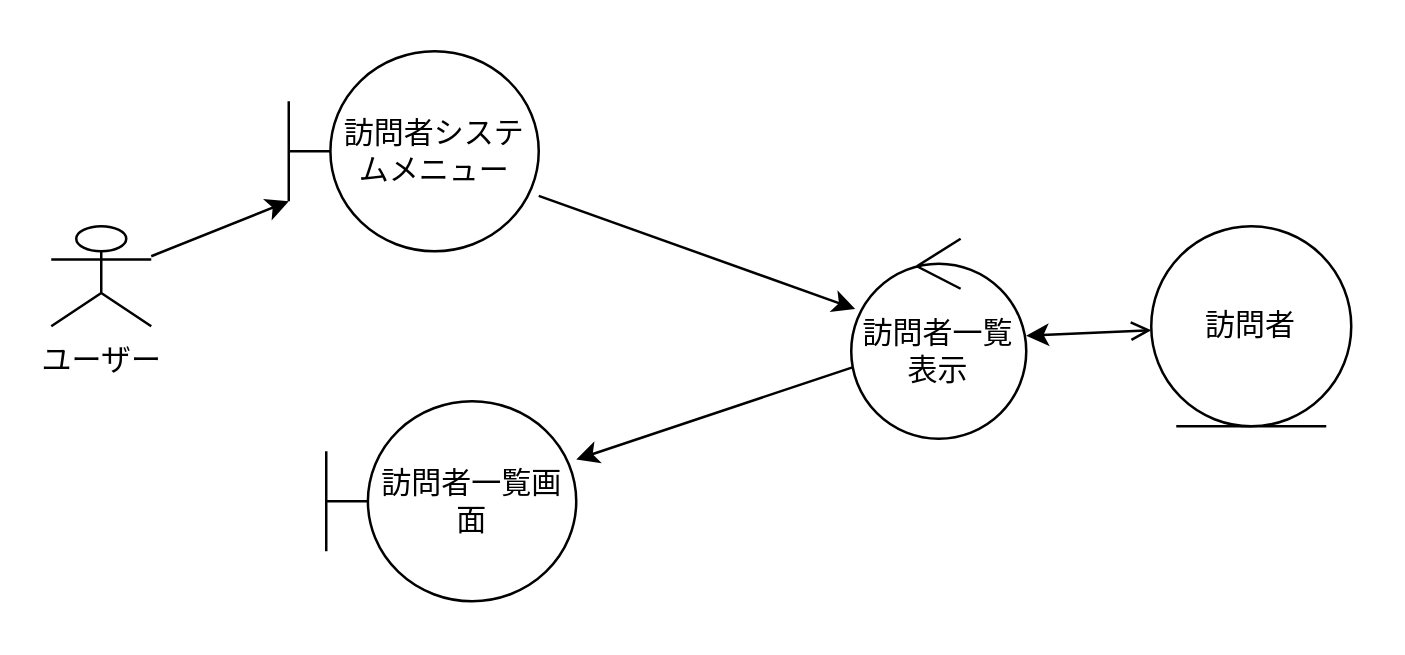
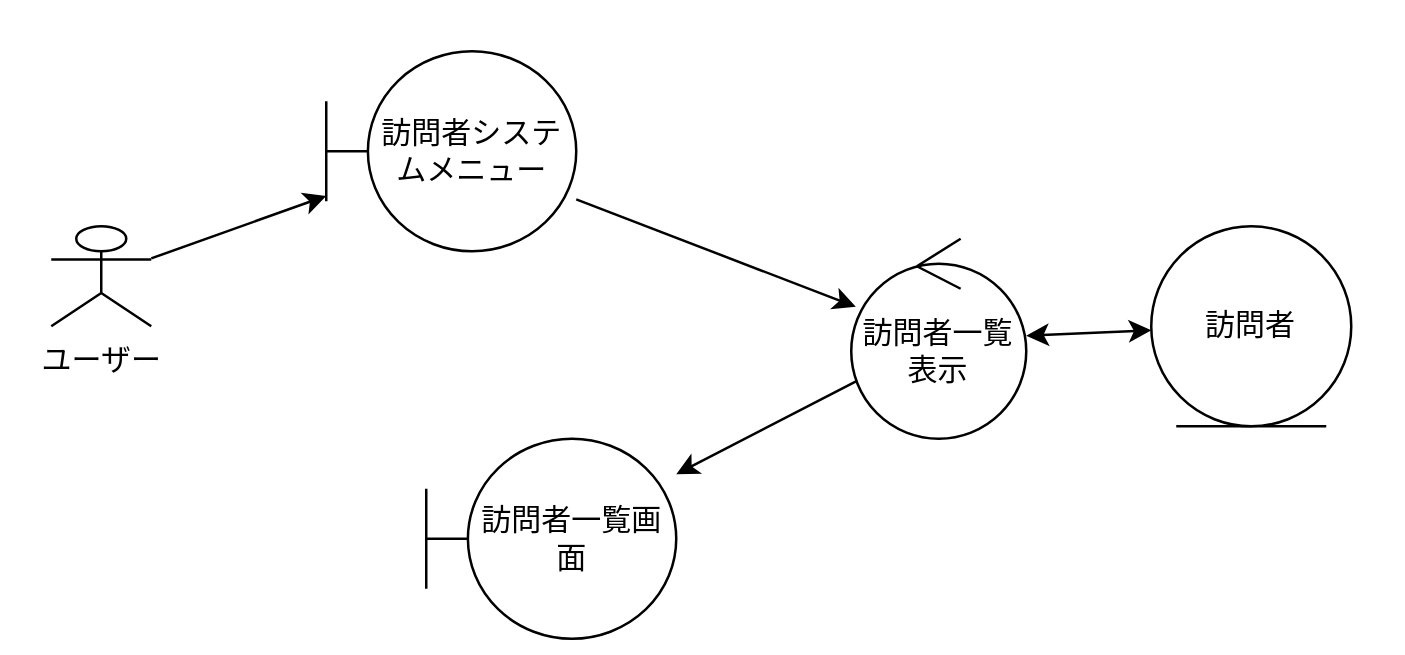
(414, 151) -> (451, 151)
(1137, 331) -> (1133, 331)
(451, 501) -> (551, 539)
